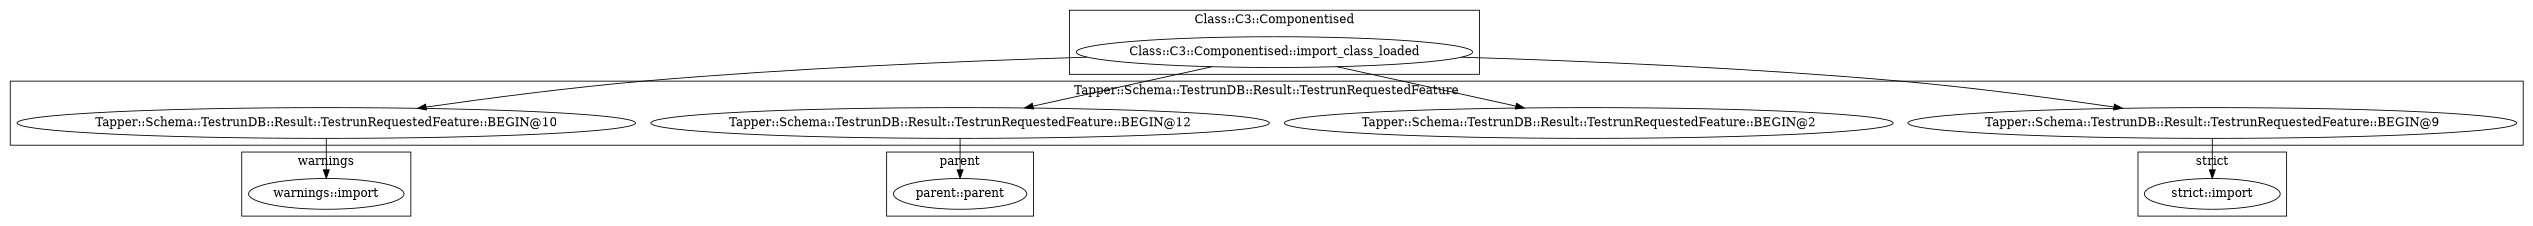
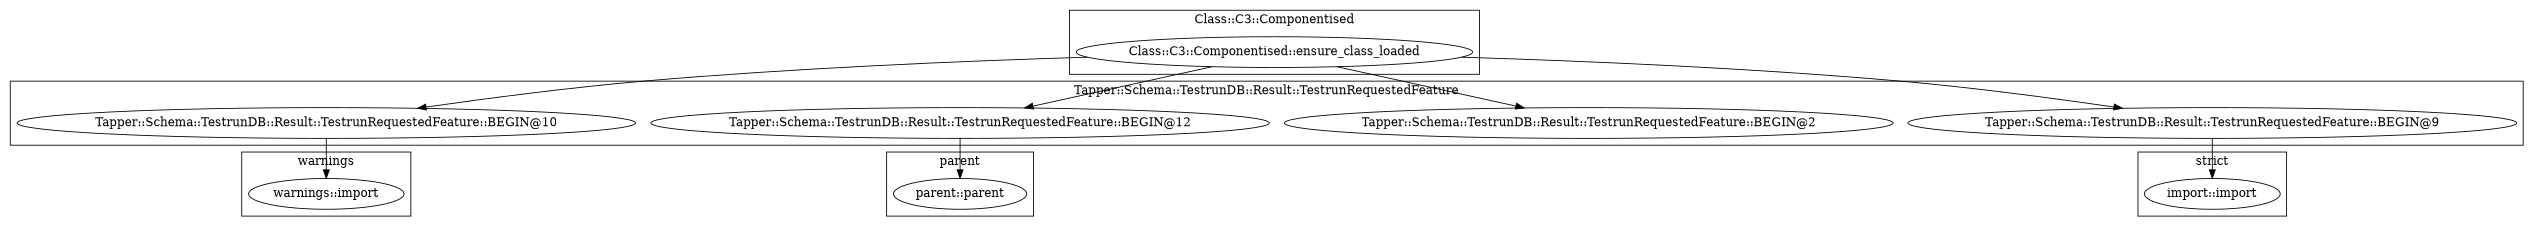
(1274, 52) -> (1274, 52)
(2212, 194) -> (2212, 194)
